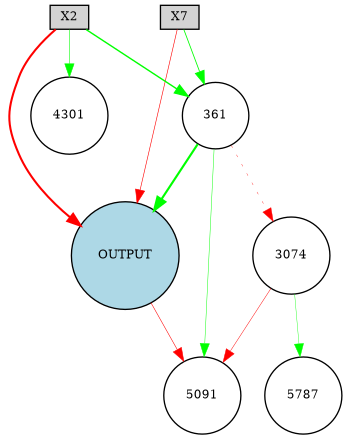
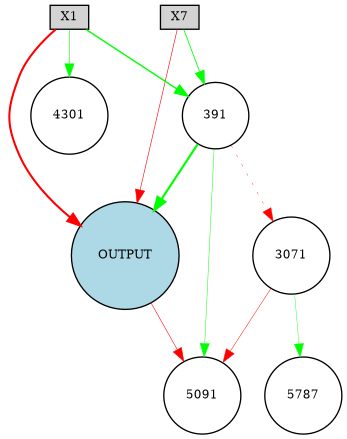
(69, 17) -> (69, 17)
(216, 116) -> (216, 116)
(291, 256) -> (291, 256)
